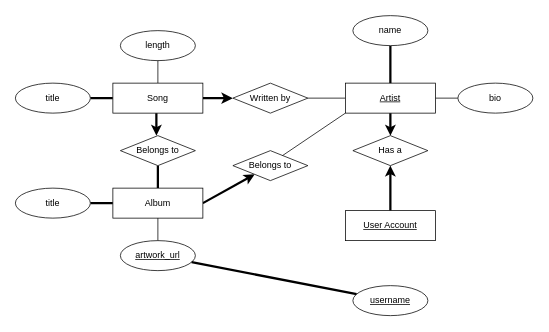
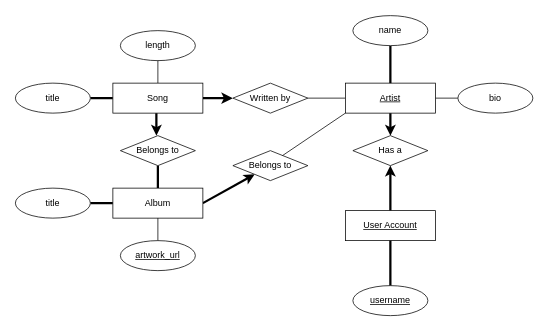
(274, 278) -> (390, 263)
